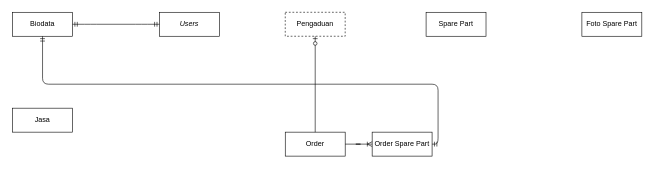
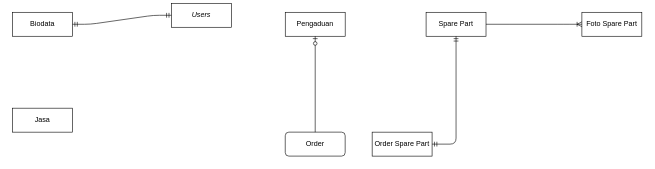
(189, 24) -> (201, 15)
(315, 24) -> (315, 24)
none -> (534, 24)
(219, 84) -> (448, 144)
(315, 144) -> (315, 144)
(356, 144) -> none
